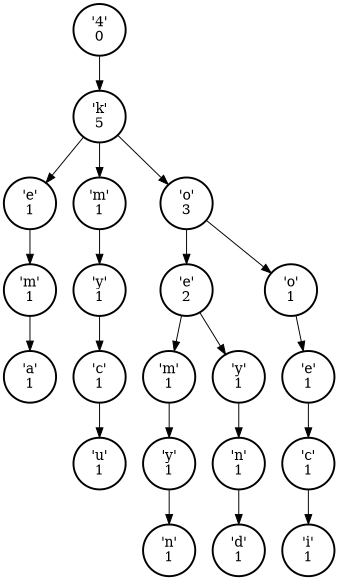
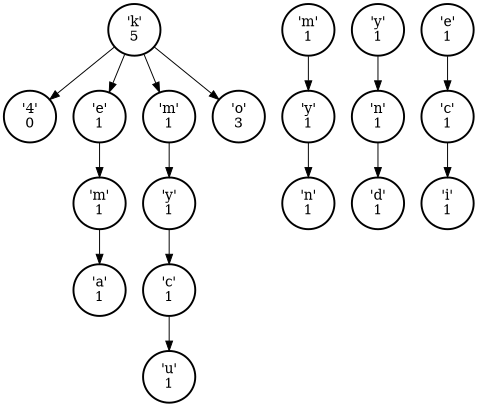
(100, 69) -> (86, 70)
(187, 290) -> none
(291, 290) -> none
